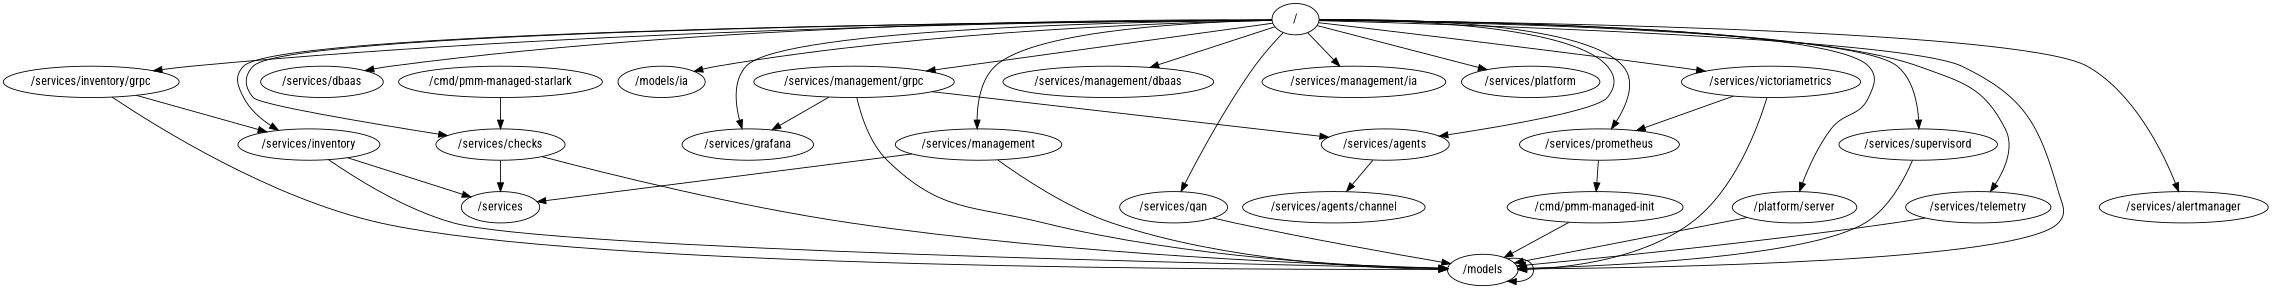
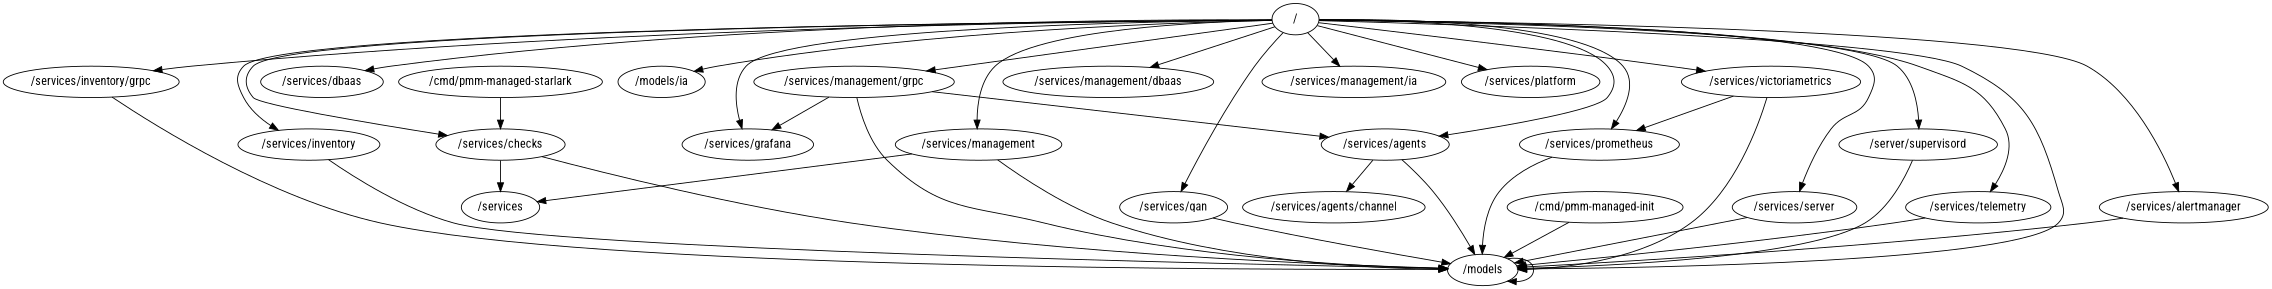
(197, 112) -> none
(1918, 145) -> (1918, 145)
(1598, 172) -> (1502, 189)
(405, 176) -> none
none -> (1440, 200)
(1795, 207) -> (1795, 207)
none -> (1825, 247)
